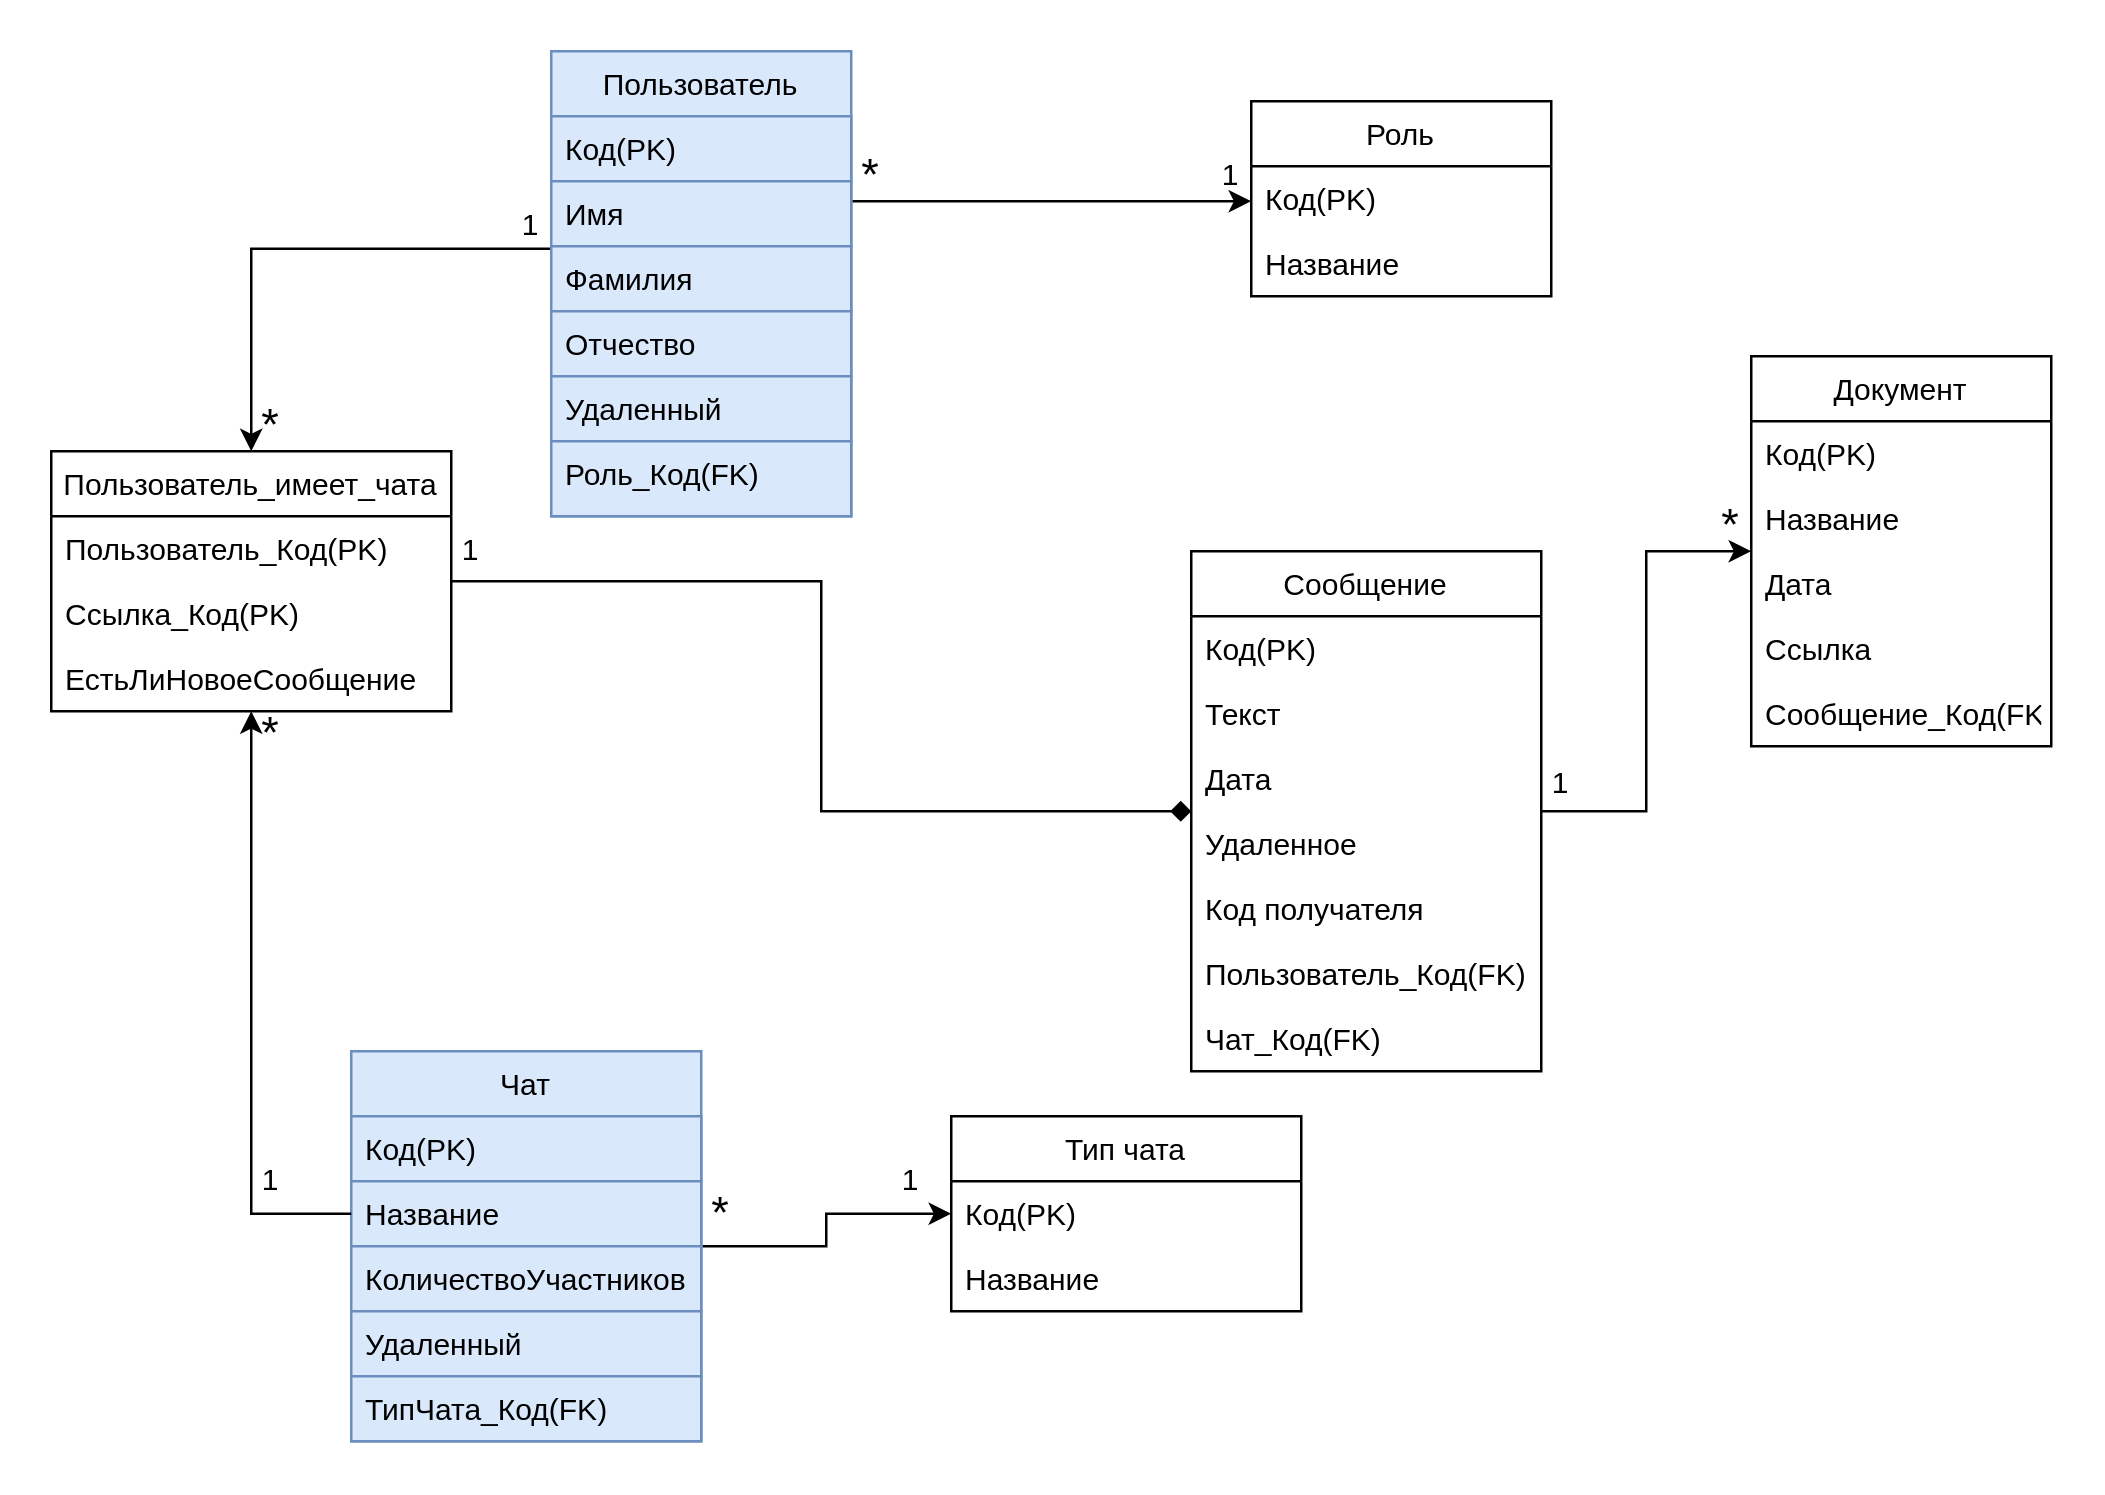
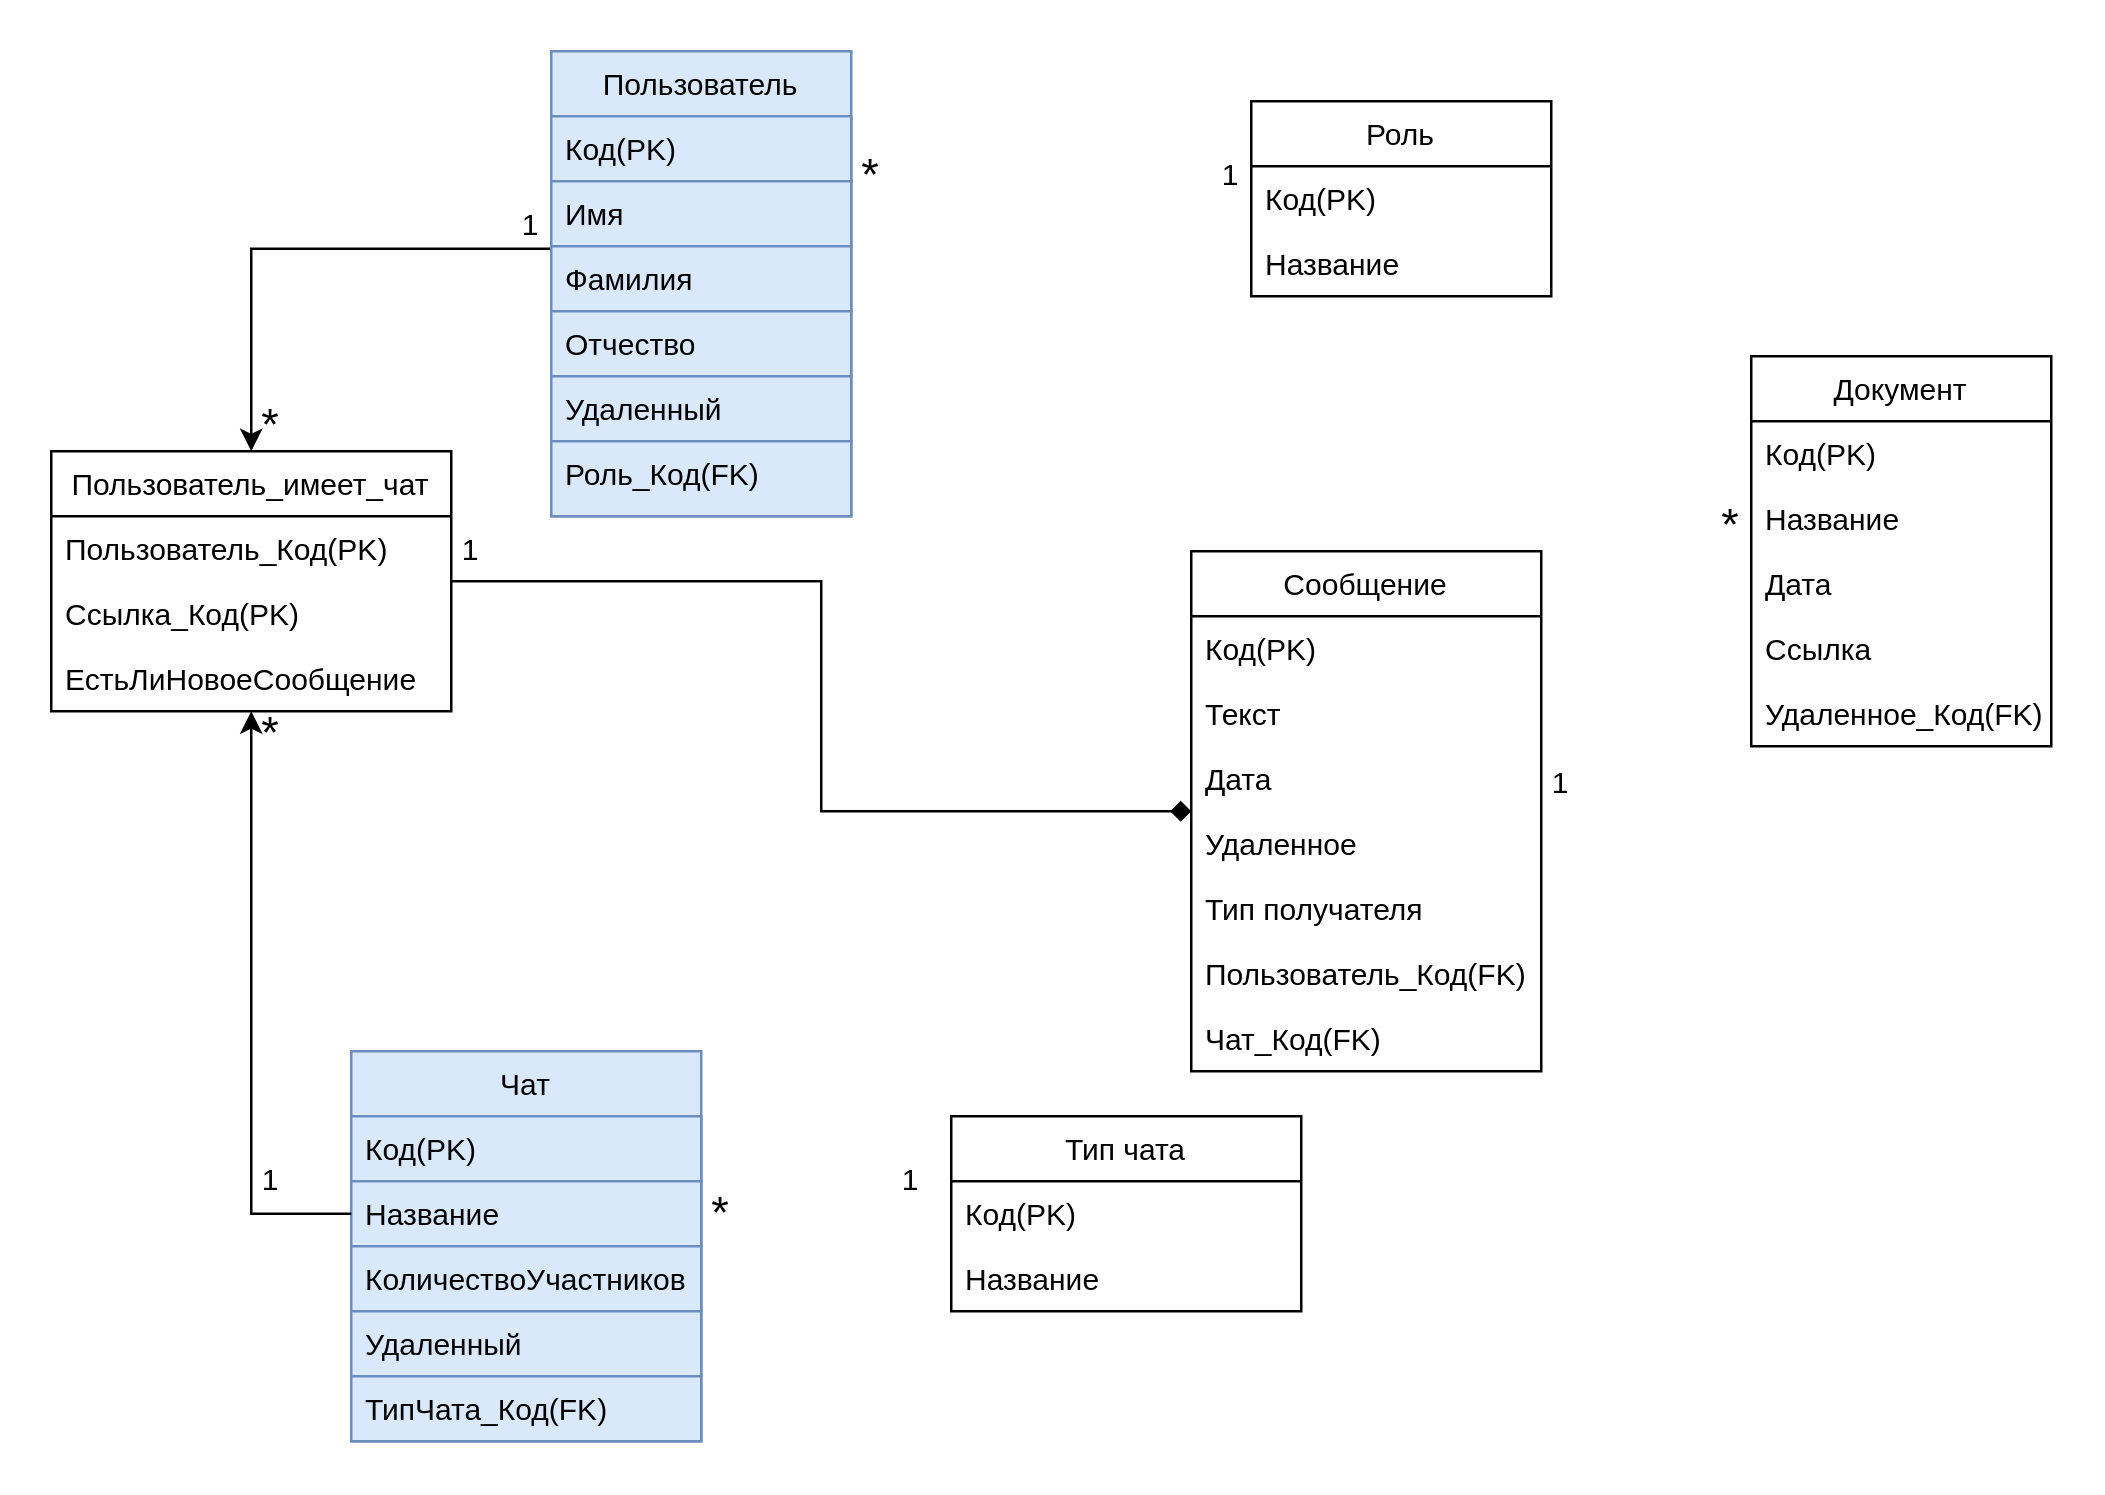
(1045, 201) -> none
(250, 485) -> (250, 485)
(1646, 689) -> none
(1908, 715) -> (1908, 715)
(1319, 910) -> (1319, 910)
(826, 1236) -> none
